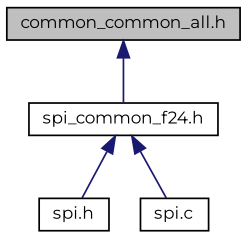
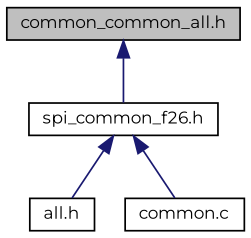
(123, 119) -> (123, 119)
(74, 215) -> (62, 215)
(175, 215) -> (185, 215)
